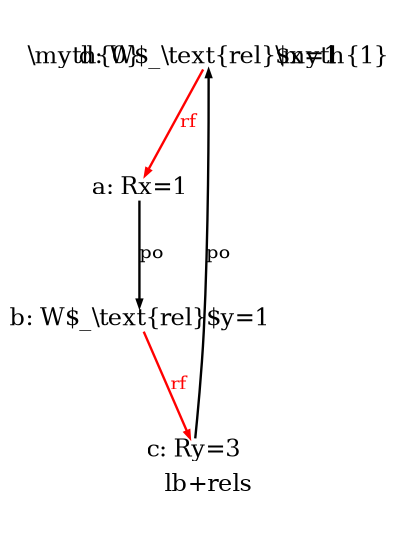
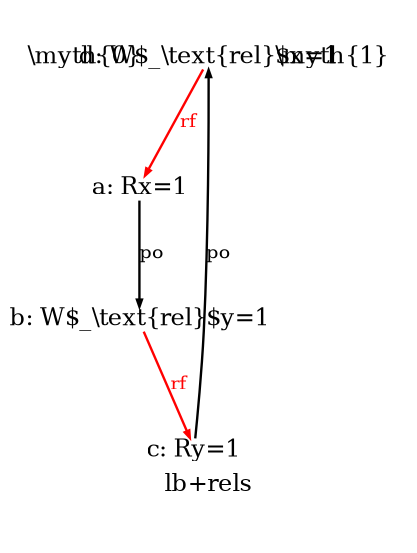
(194, 450) -> (194, 450)
